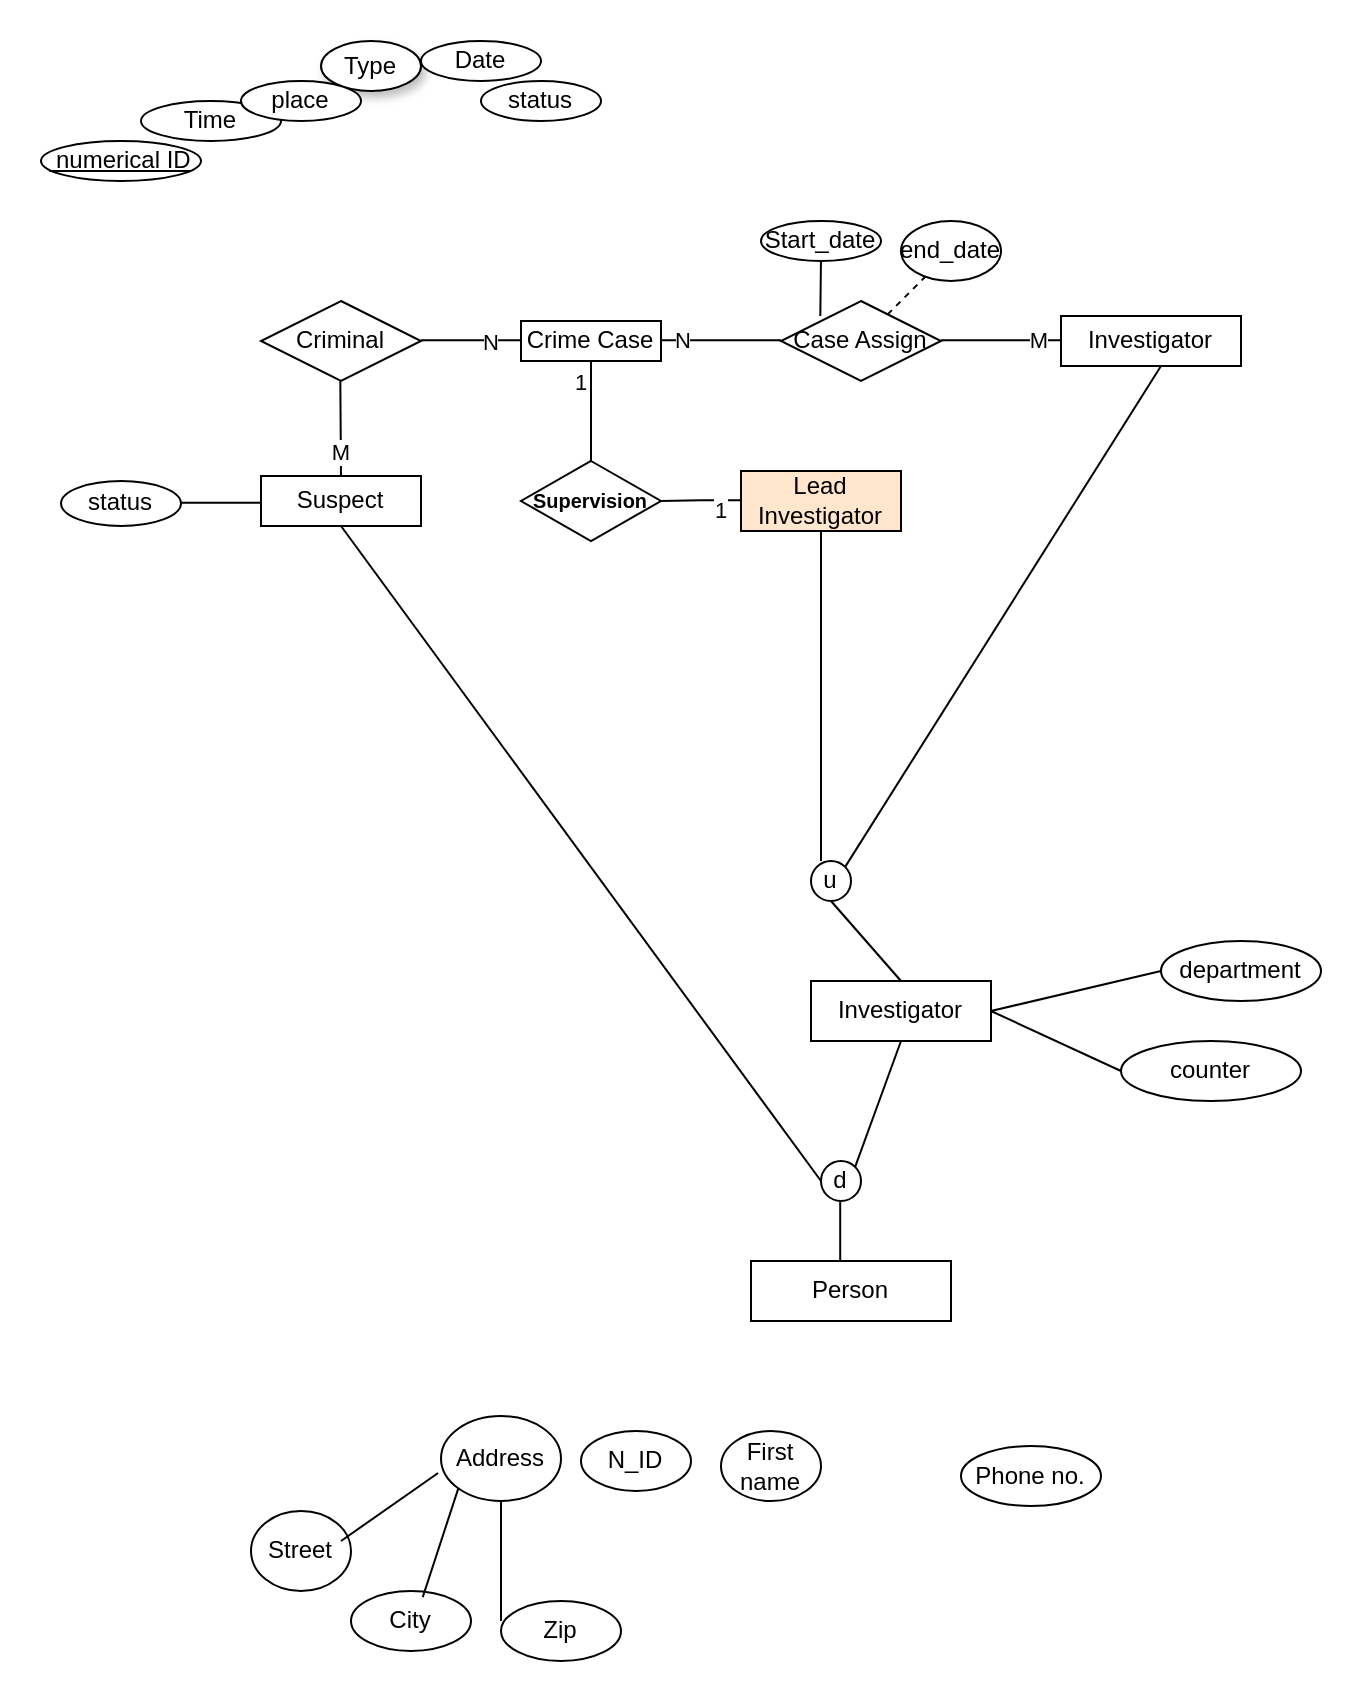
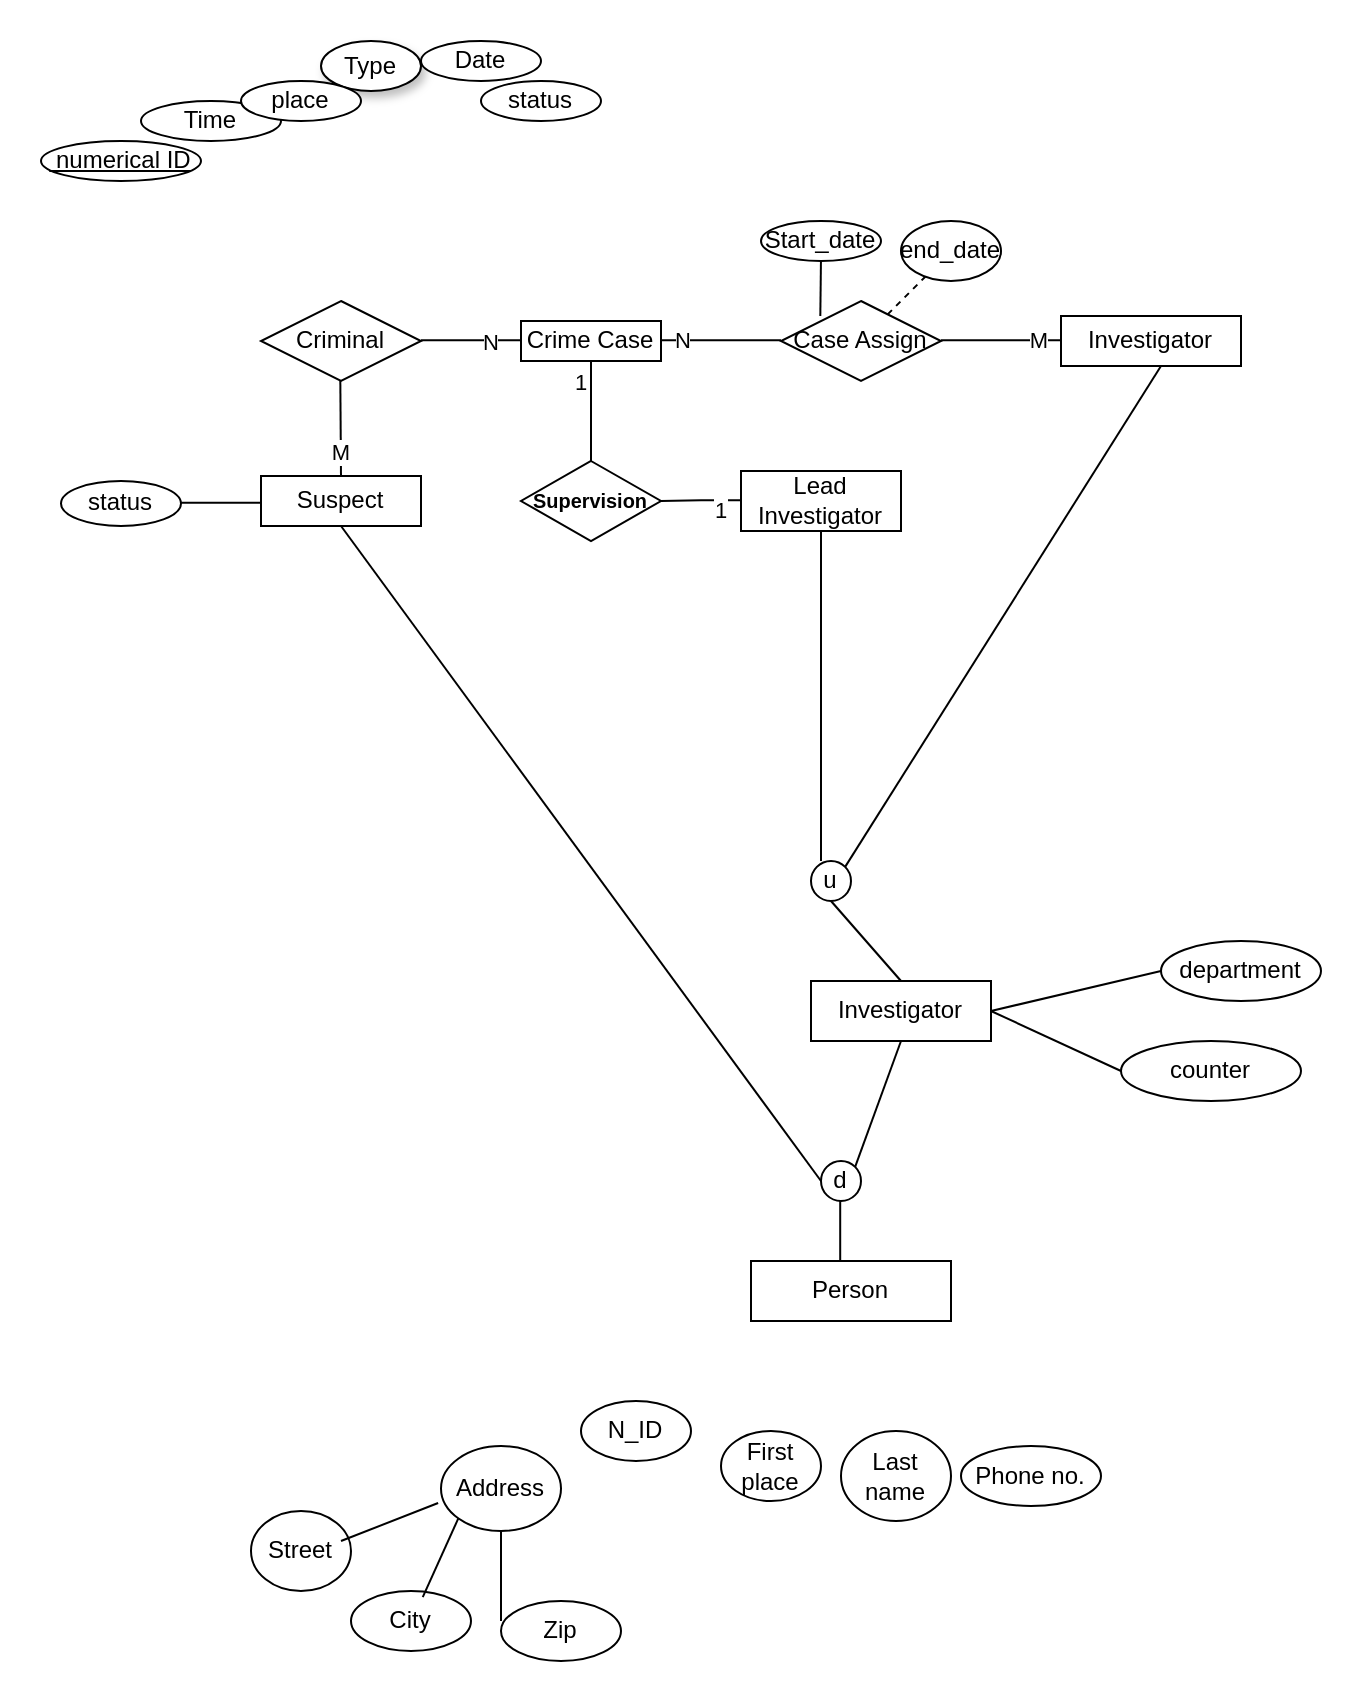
(821, 501) -> (821, 501)
(501, 1459) -> (501, 1489)
(636, 1461) -> (636, 1431)
(771, 1467) -> (771, 1467)
none -> (896, 1476)
